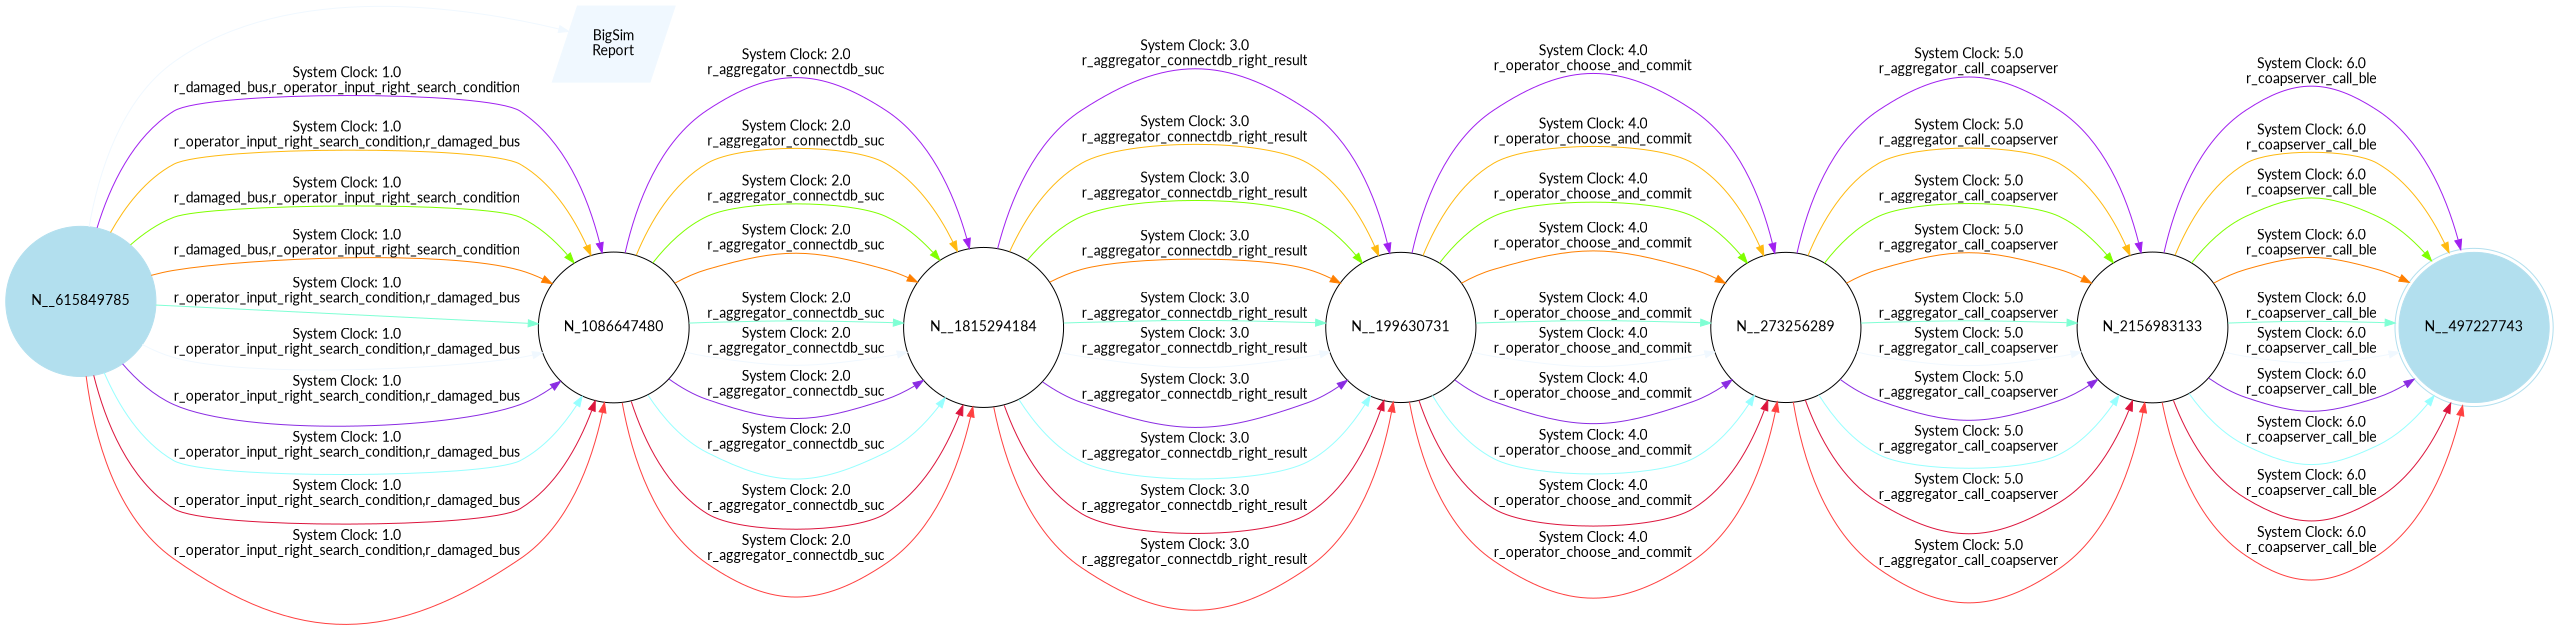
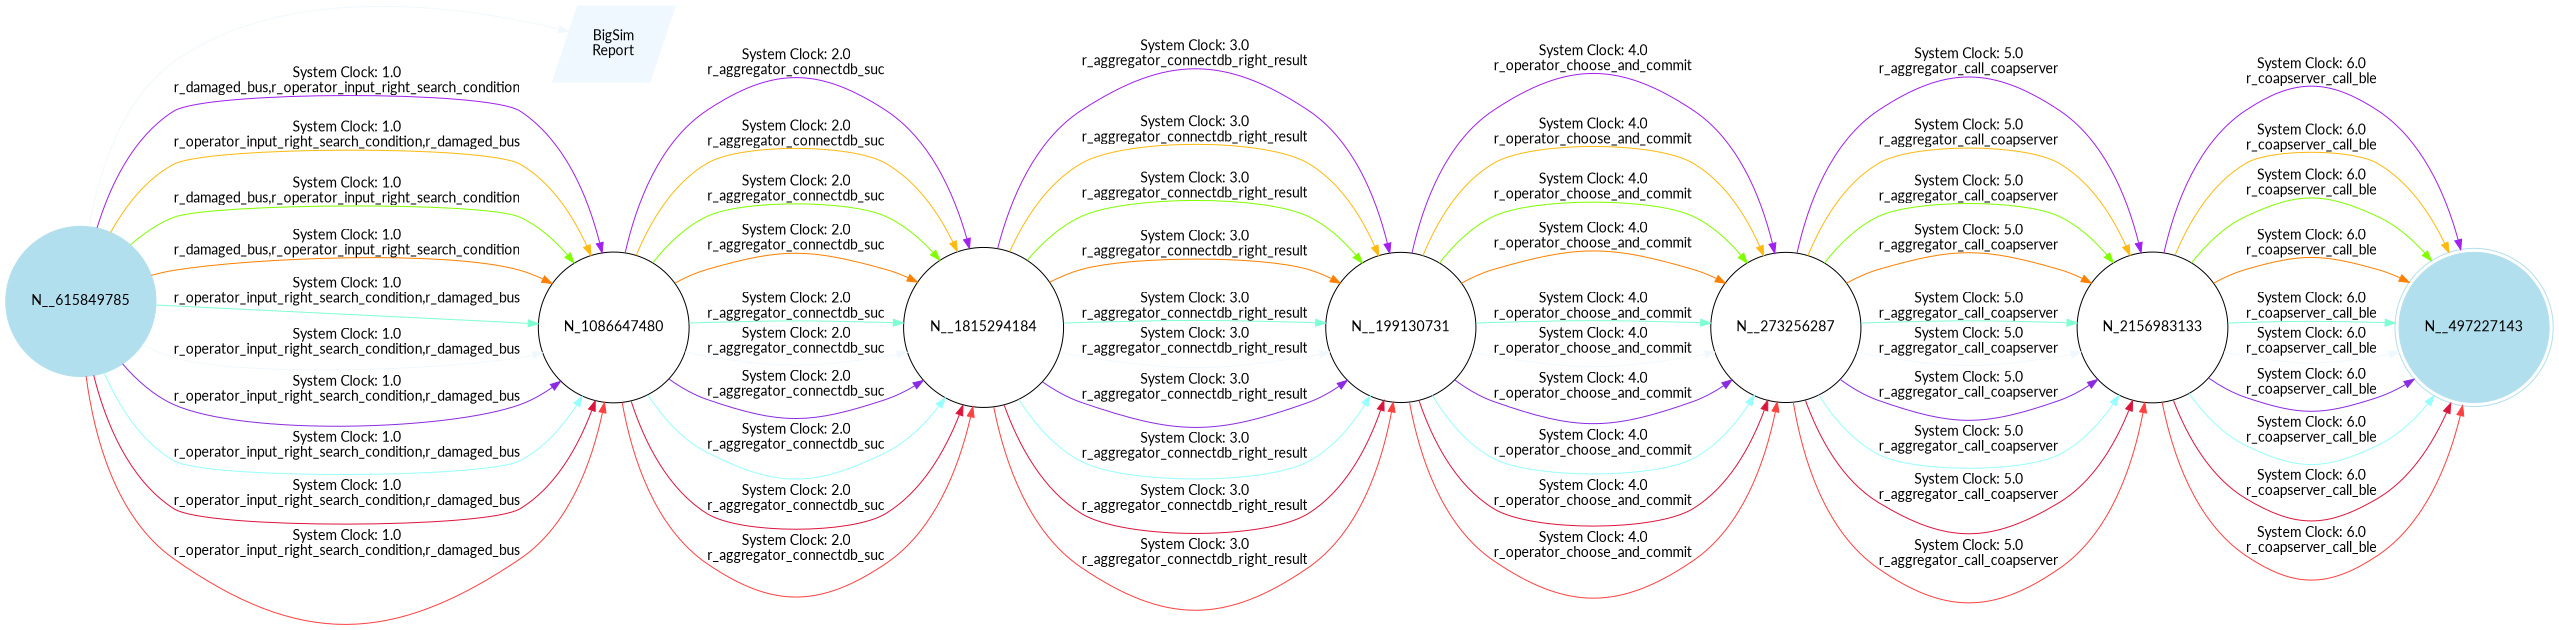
(1401, 327) -> (1401, 327)
(1786, 327) -> (1786, 327)
(2474, 327) -> (2474, 327)
